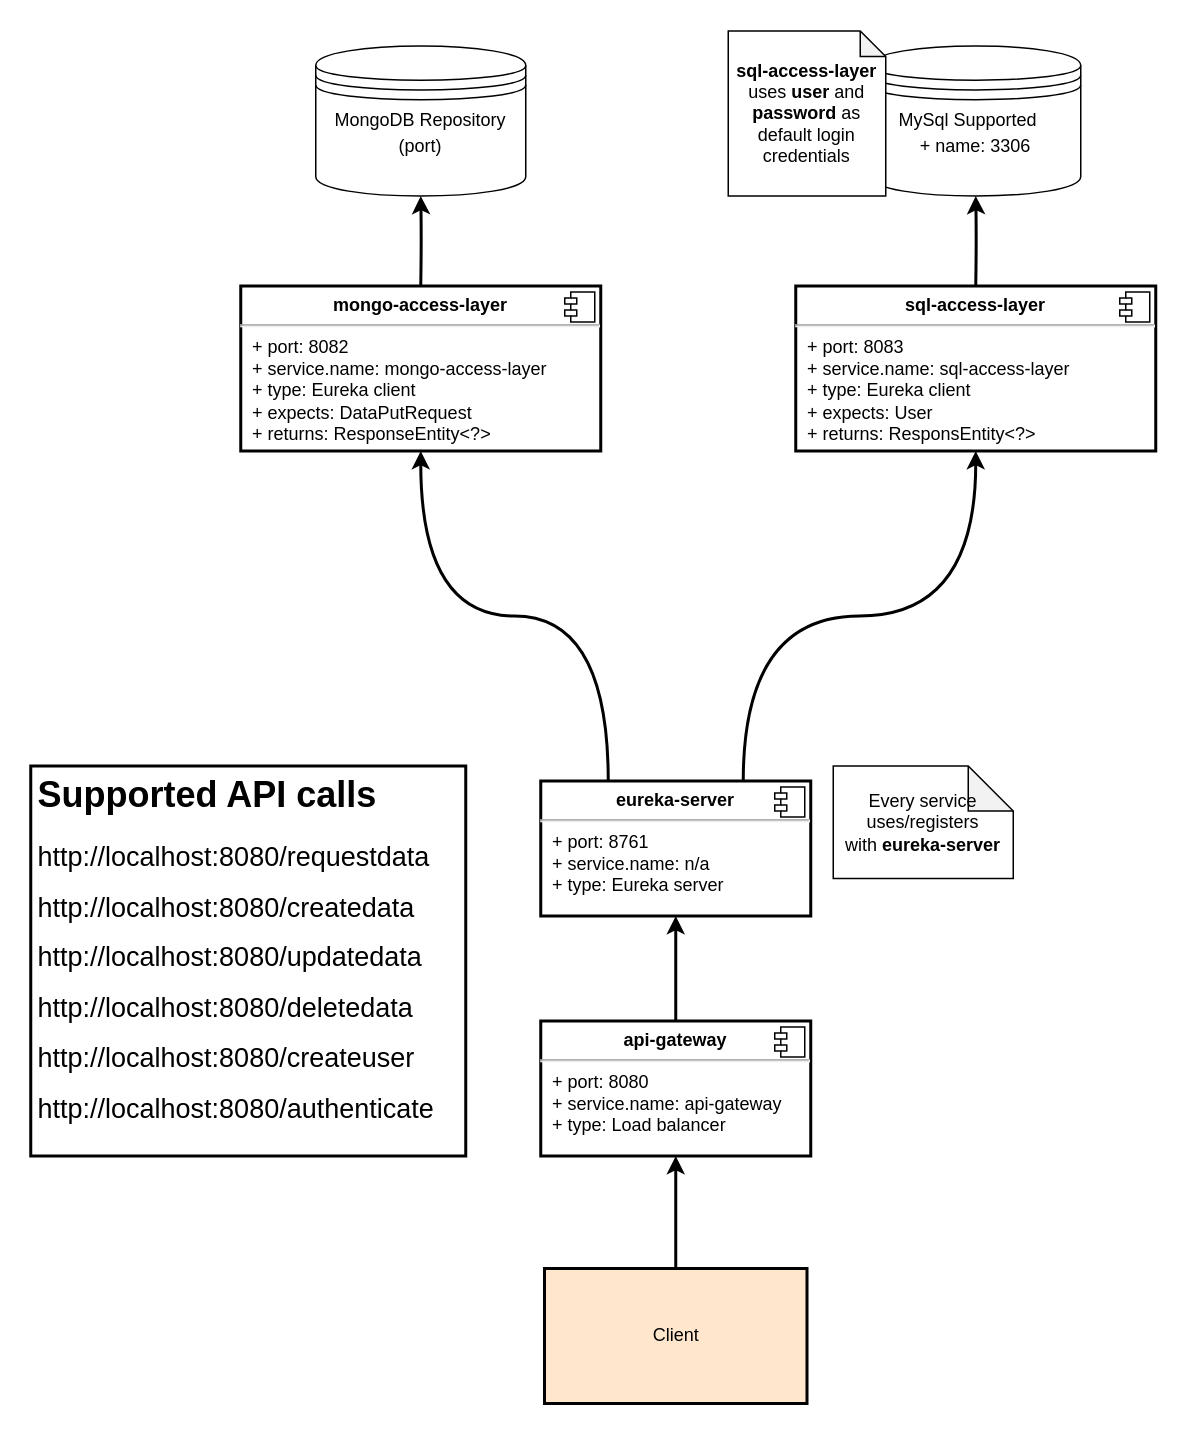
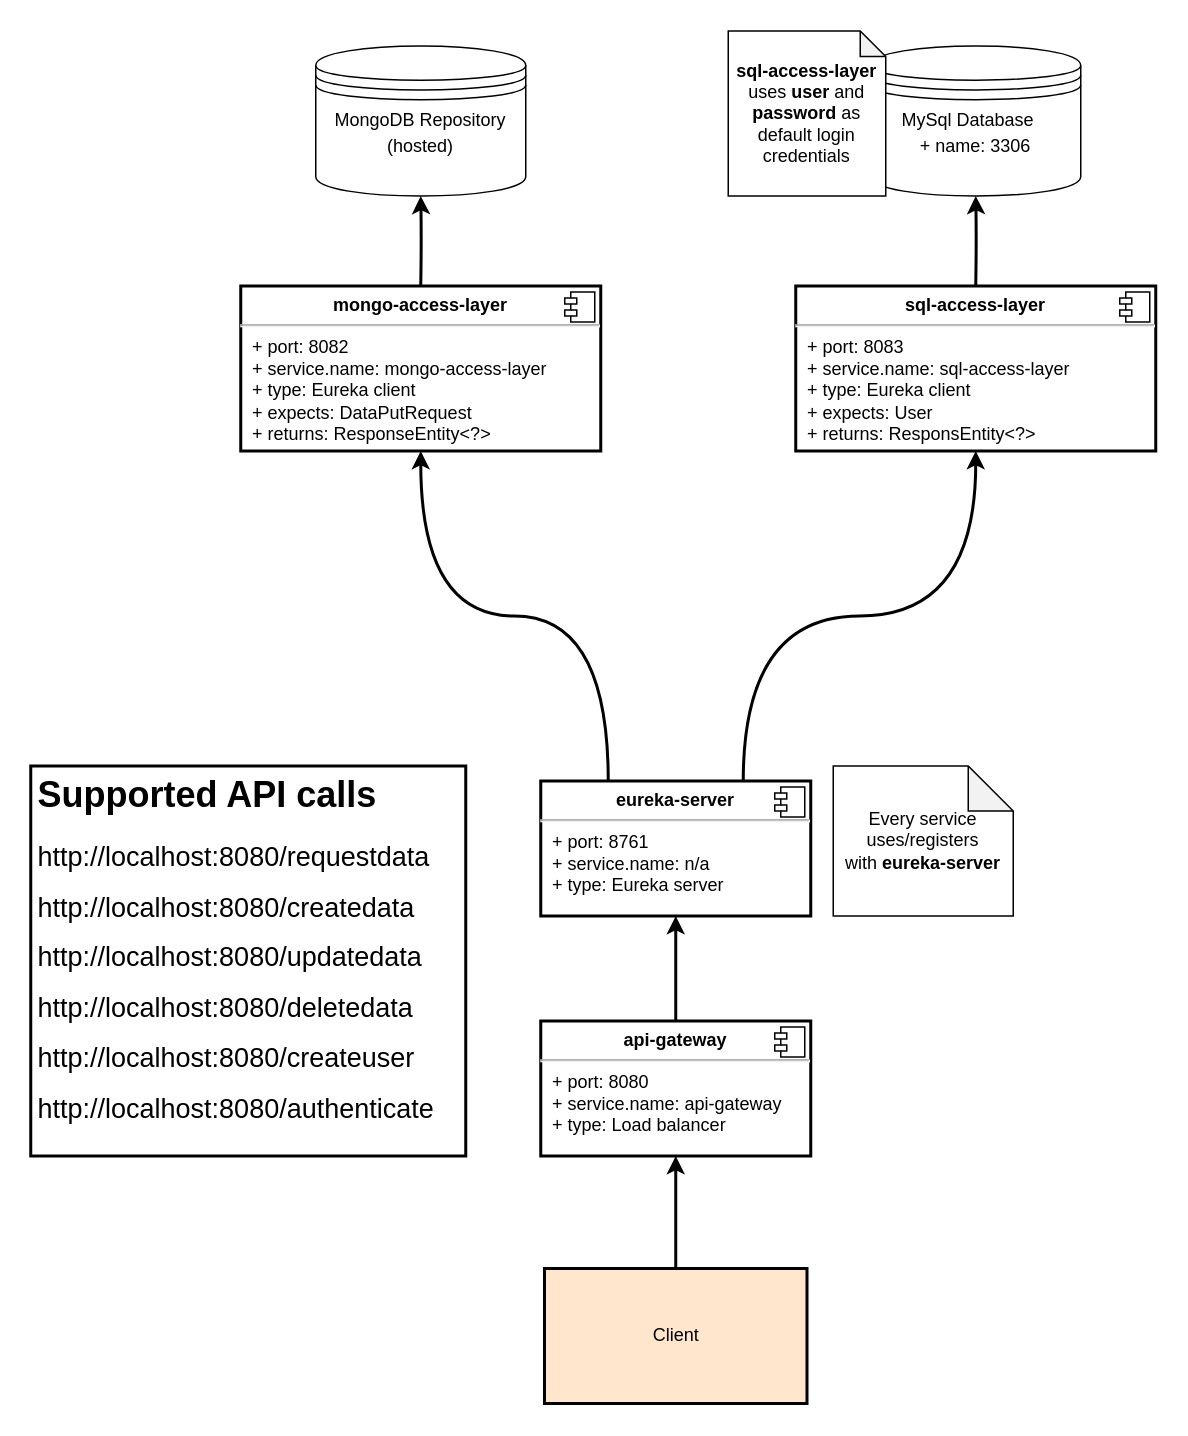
(968, 121) -> (968, 121)
(421, 146) -> (421, 146)
(923, 822) -> (923, 841)
